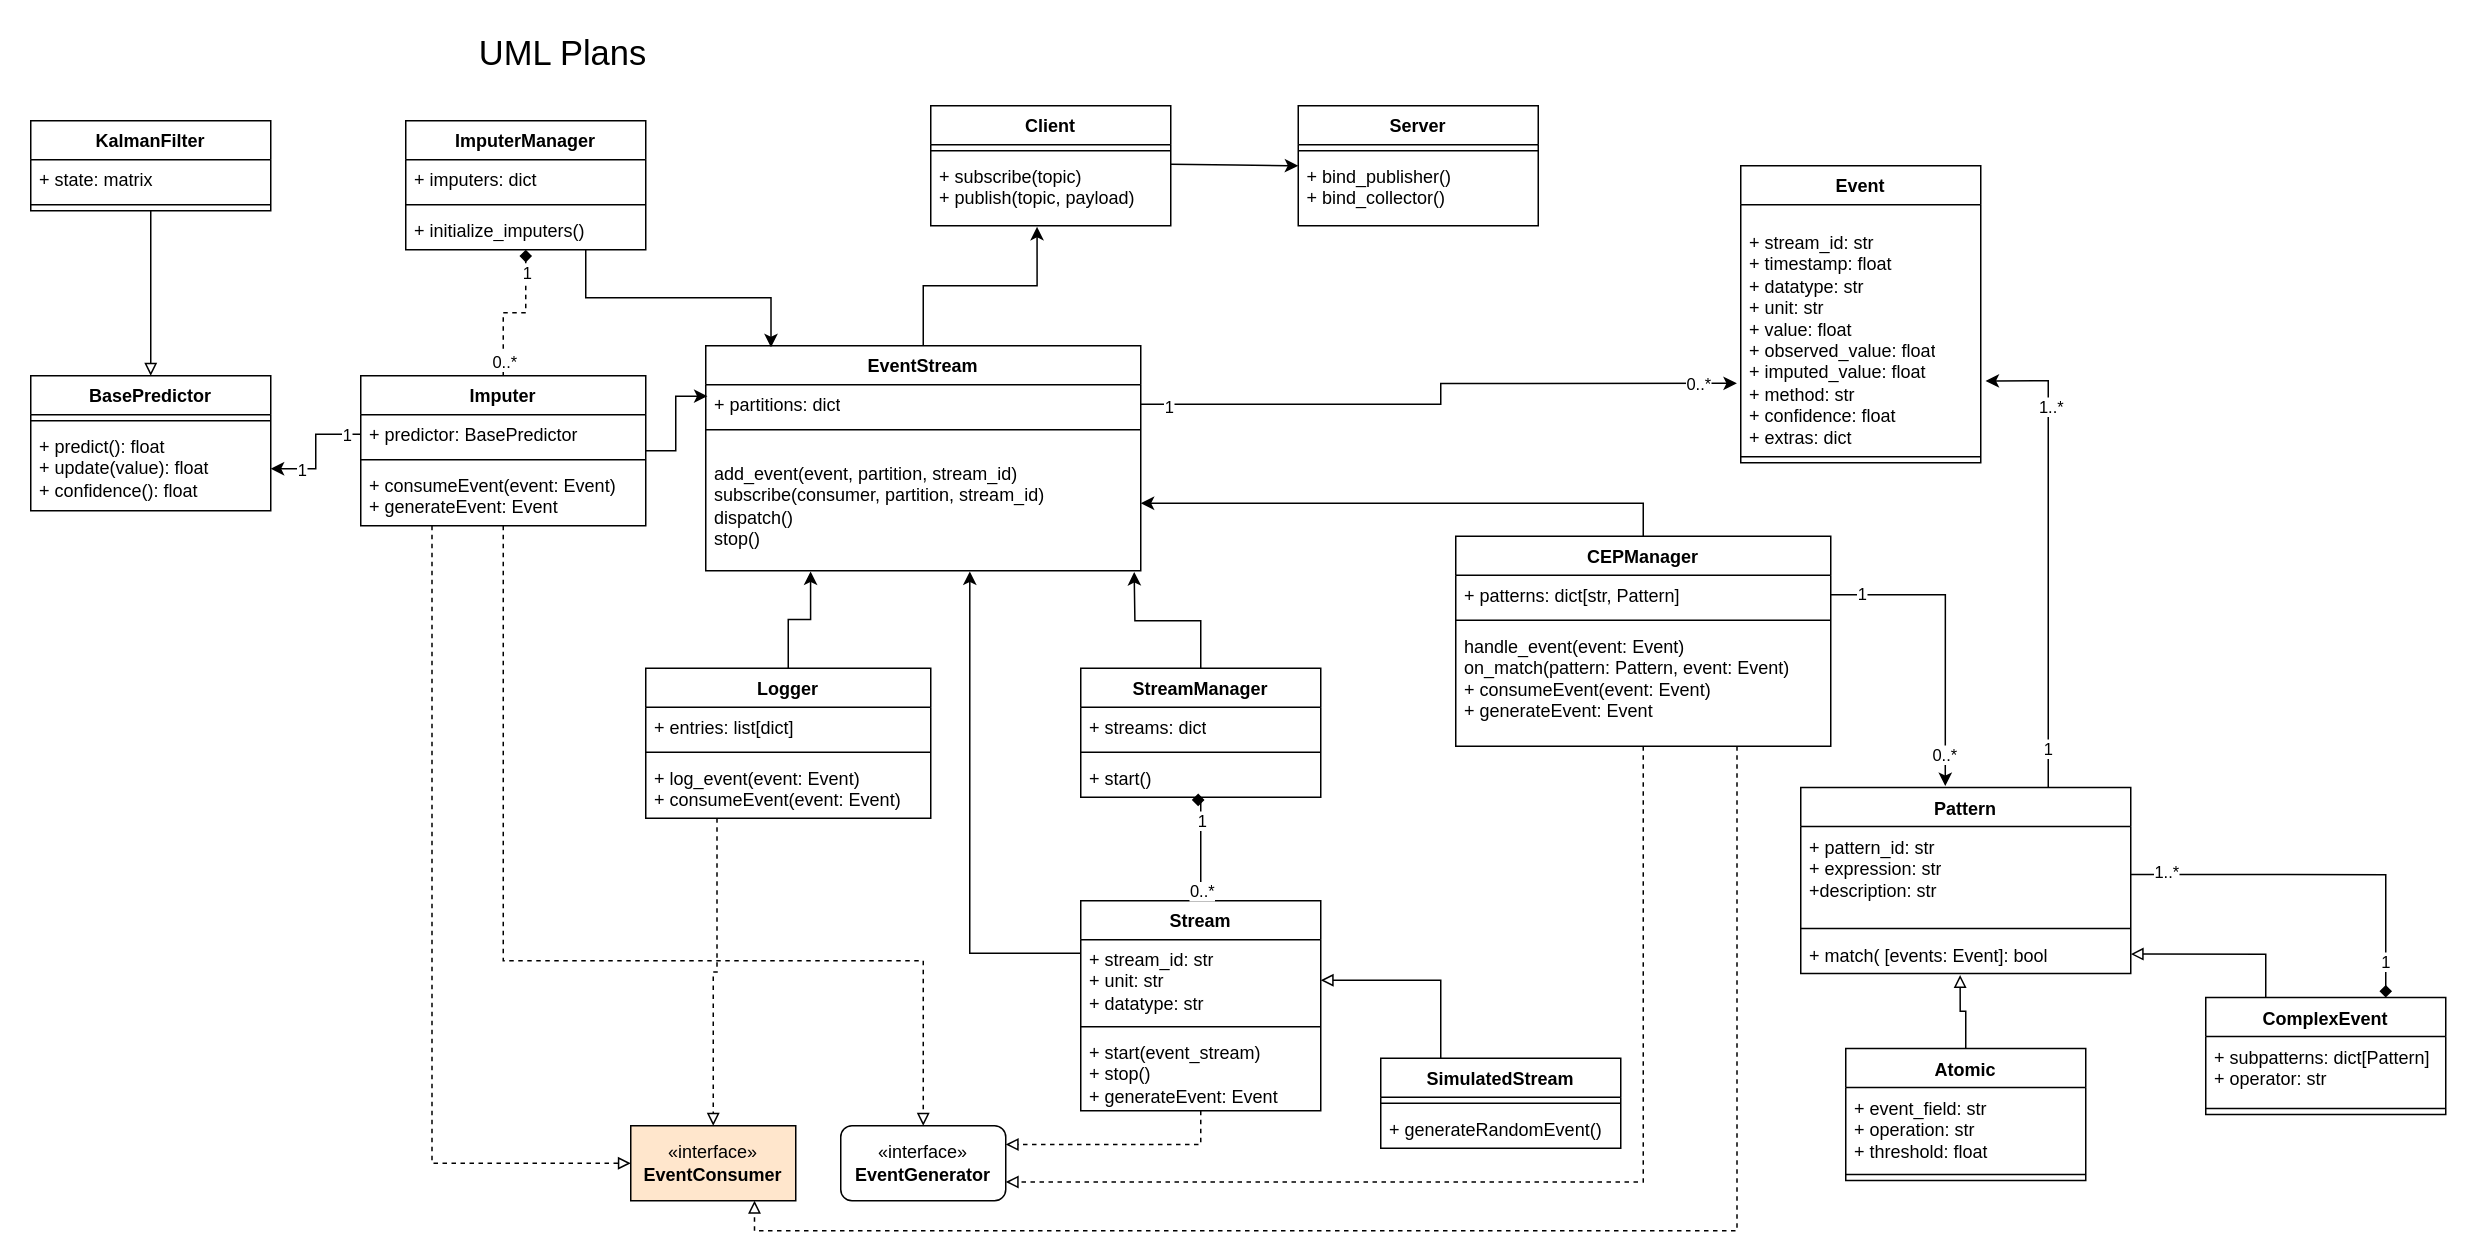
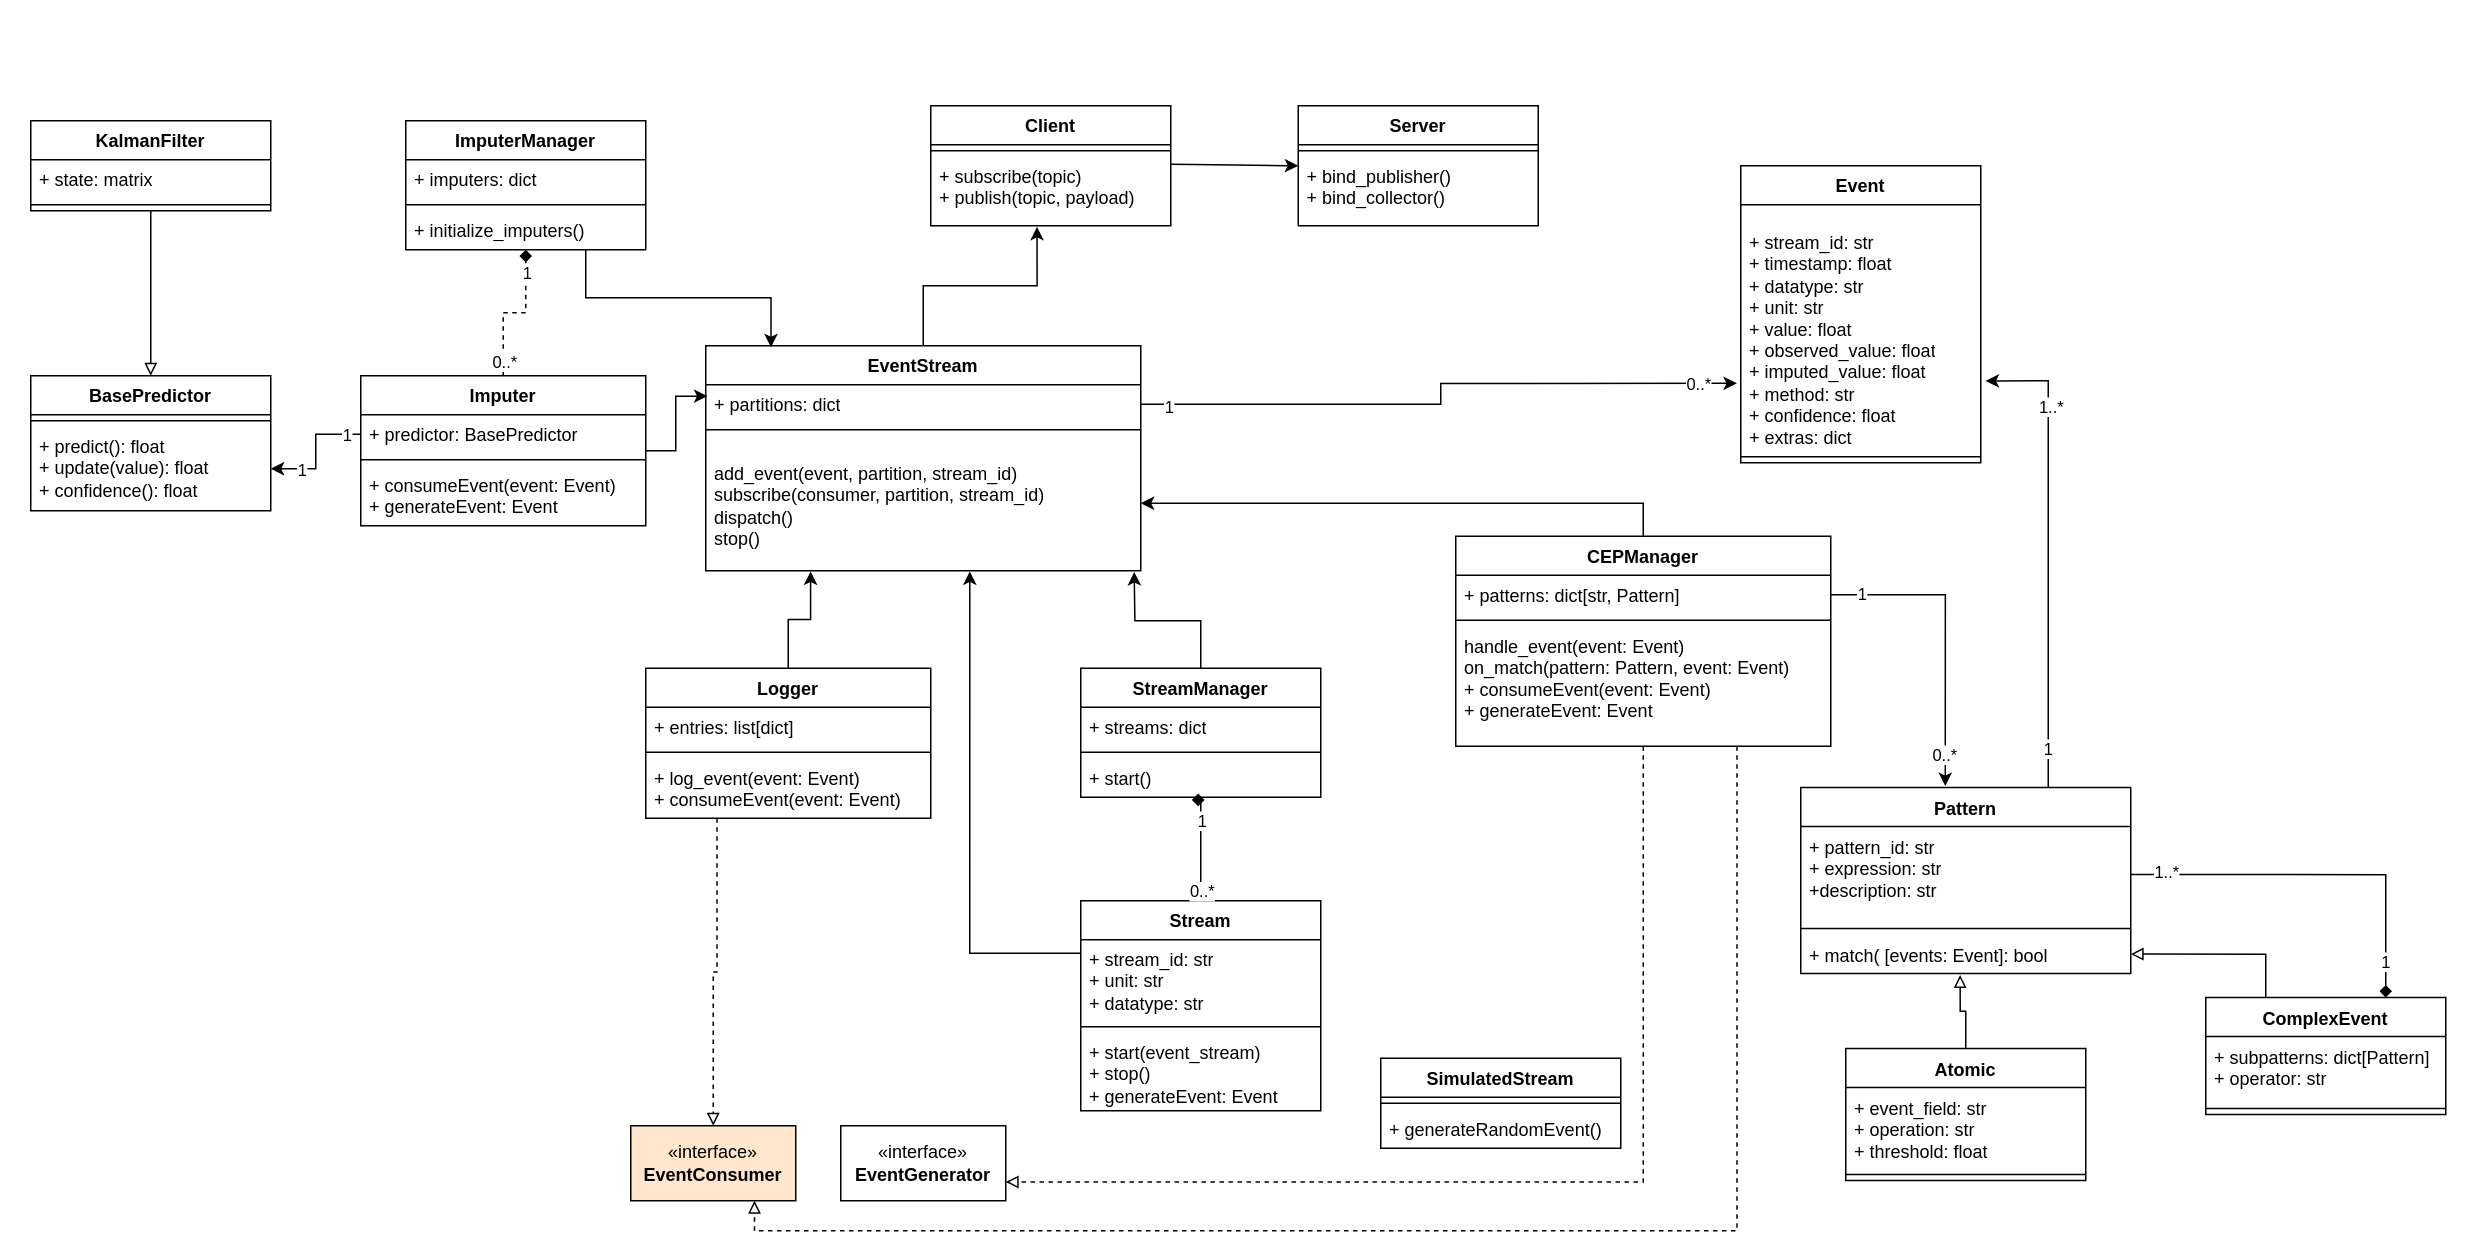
(563, 53) -> none
(432, 938) -> none
(572, 961) -> none
(1427, 980) -> none
(1125, 1145) -> none
(923, 1163) -> (923, 1163)
